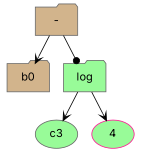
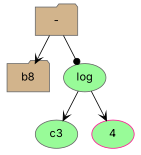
(28, 78) -> (28, 78)
(85, 78) -> (85, 78)
